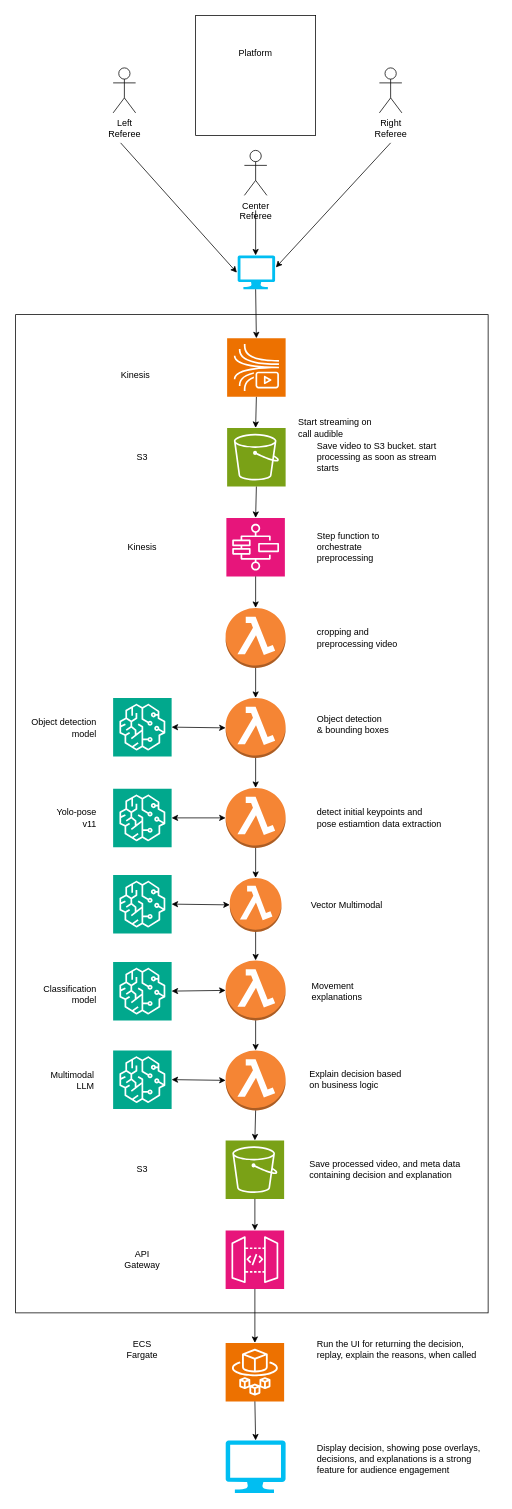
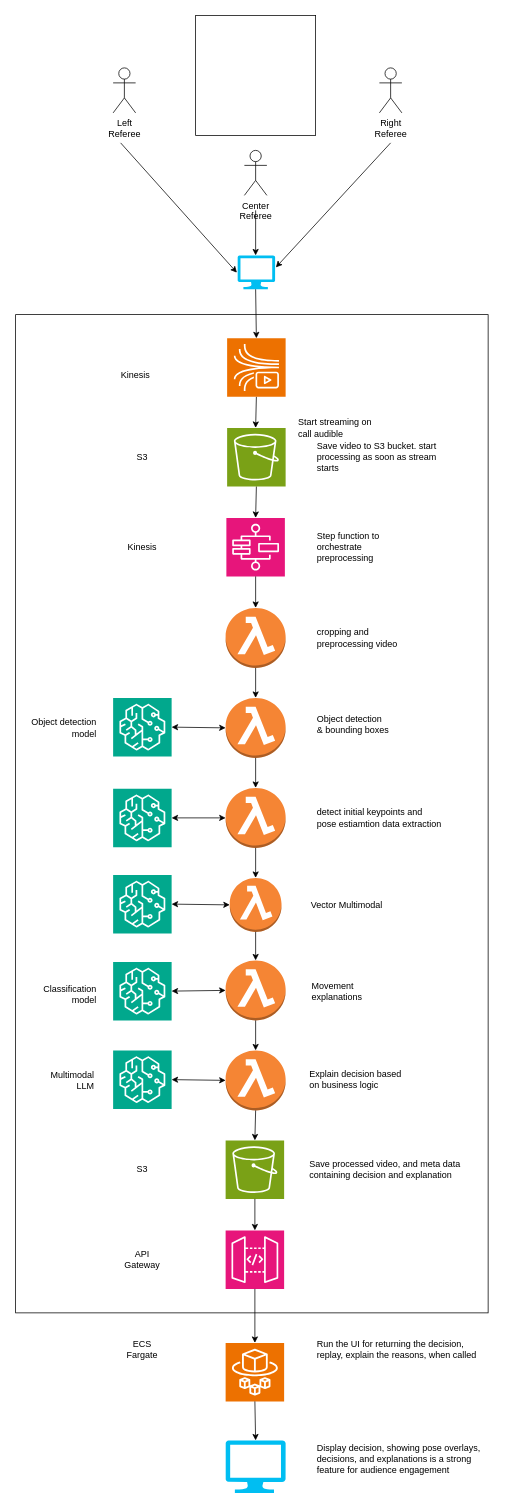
(255, 53) -> none
(75, 818) -> none
